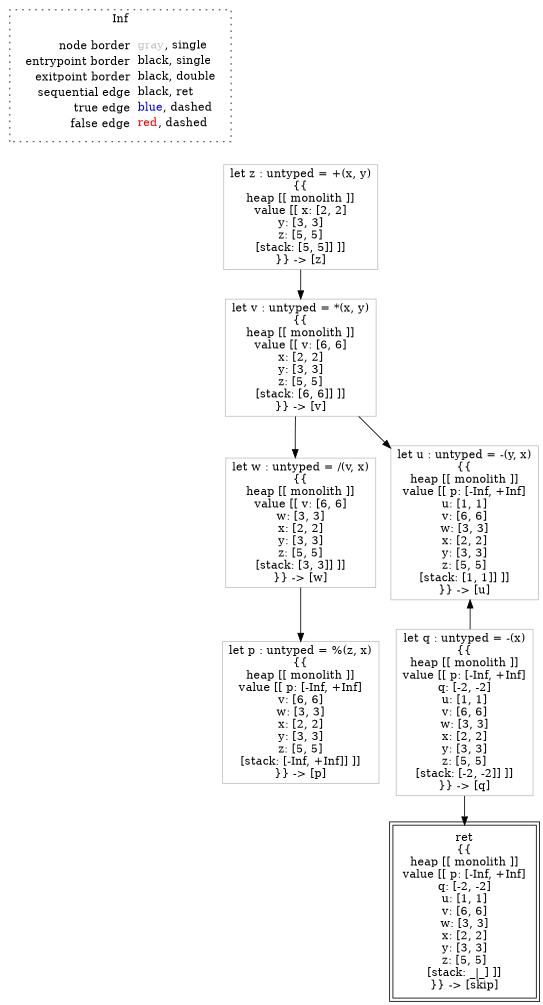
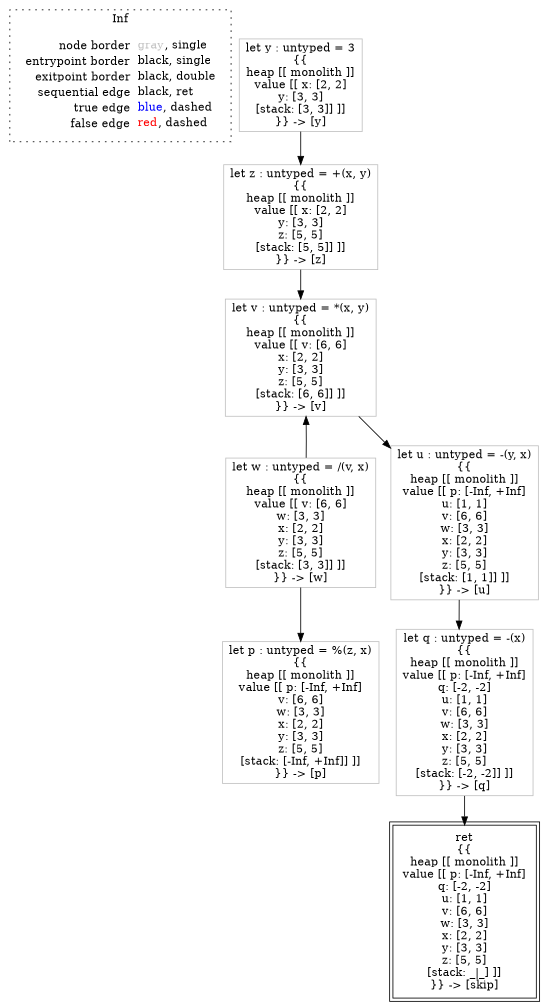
none -> (301, 85)
(295, 433) -> (306, 441)
(470, 619) -> (459, 610)
